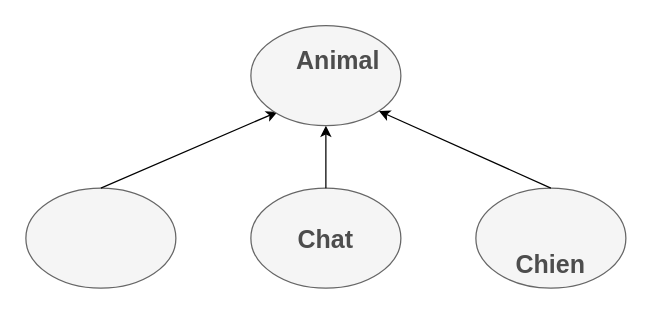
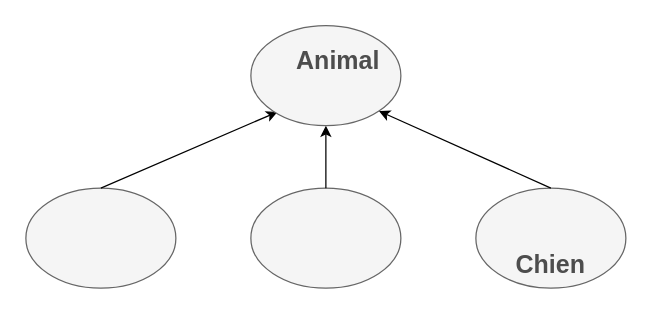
(326, 238) -> none
